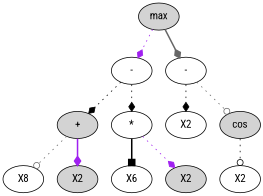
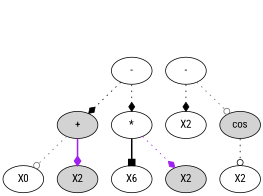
(159, 17) -> none
(23, 179) -> (23, 179)
